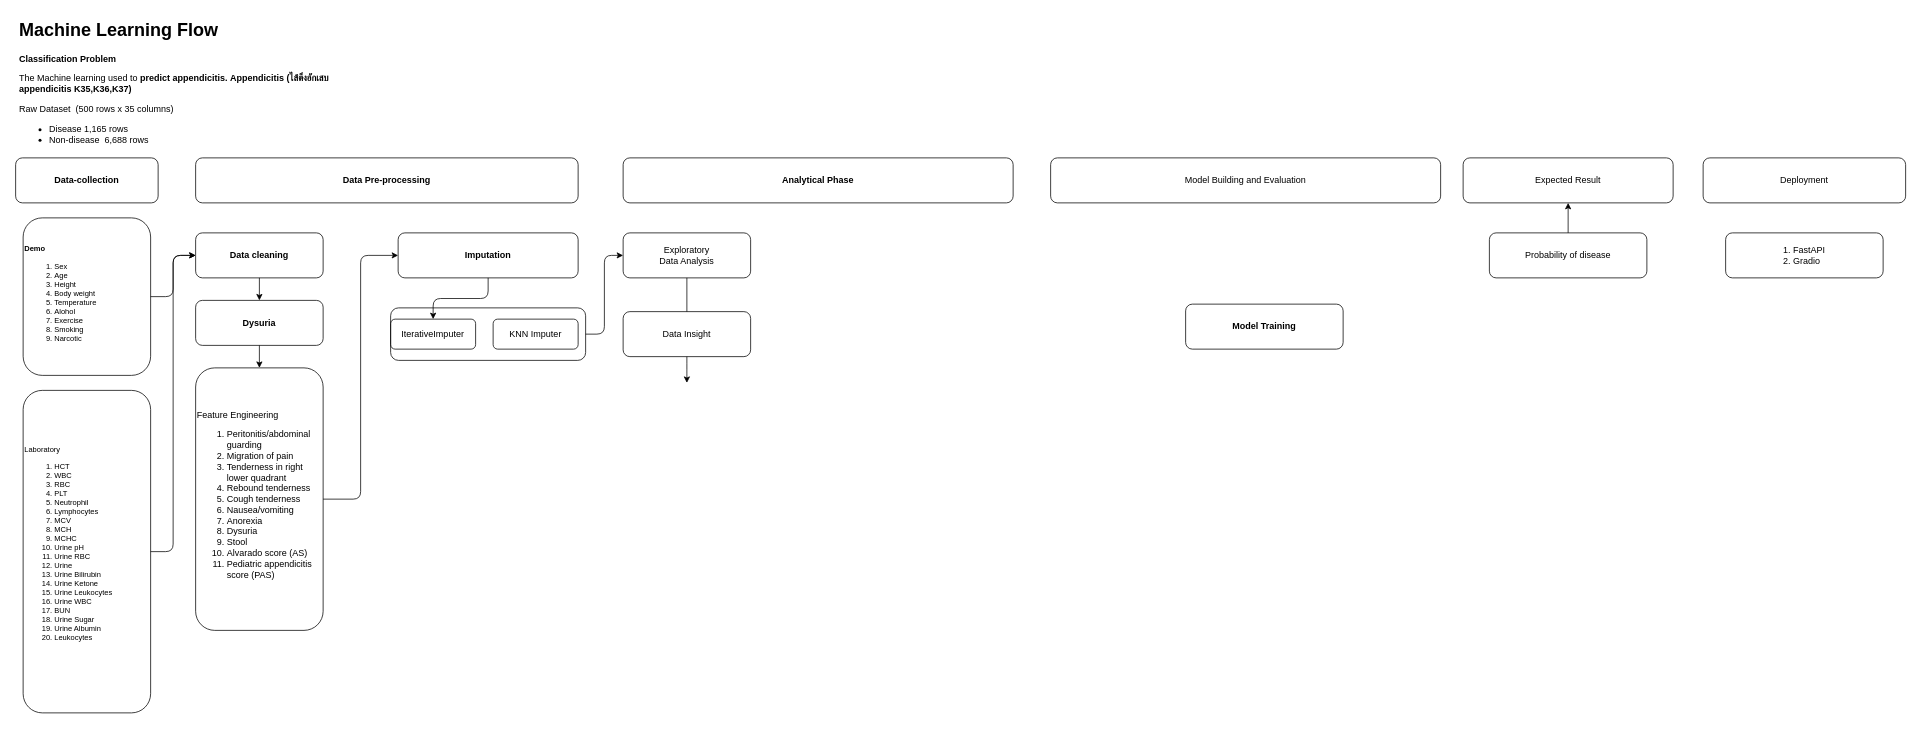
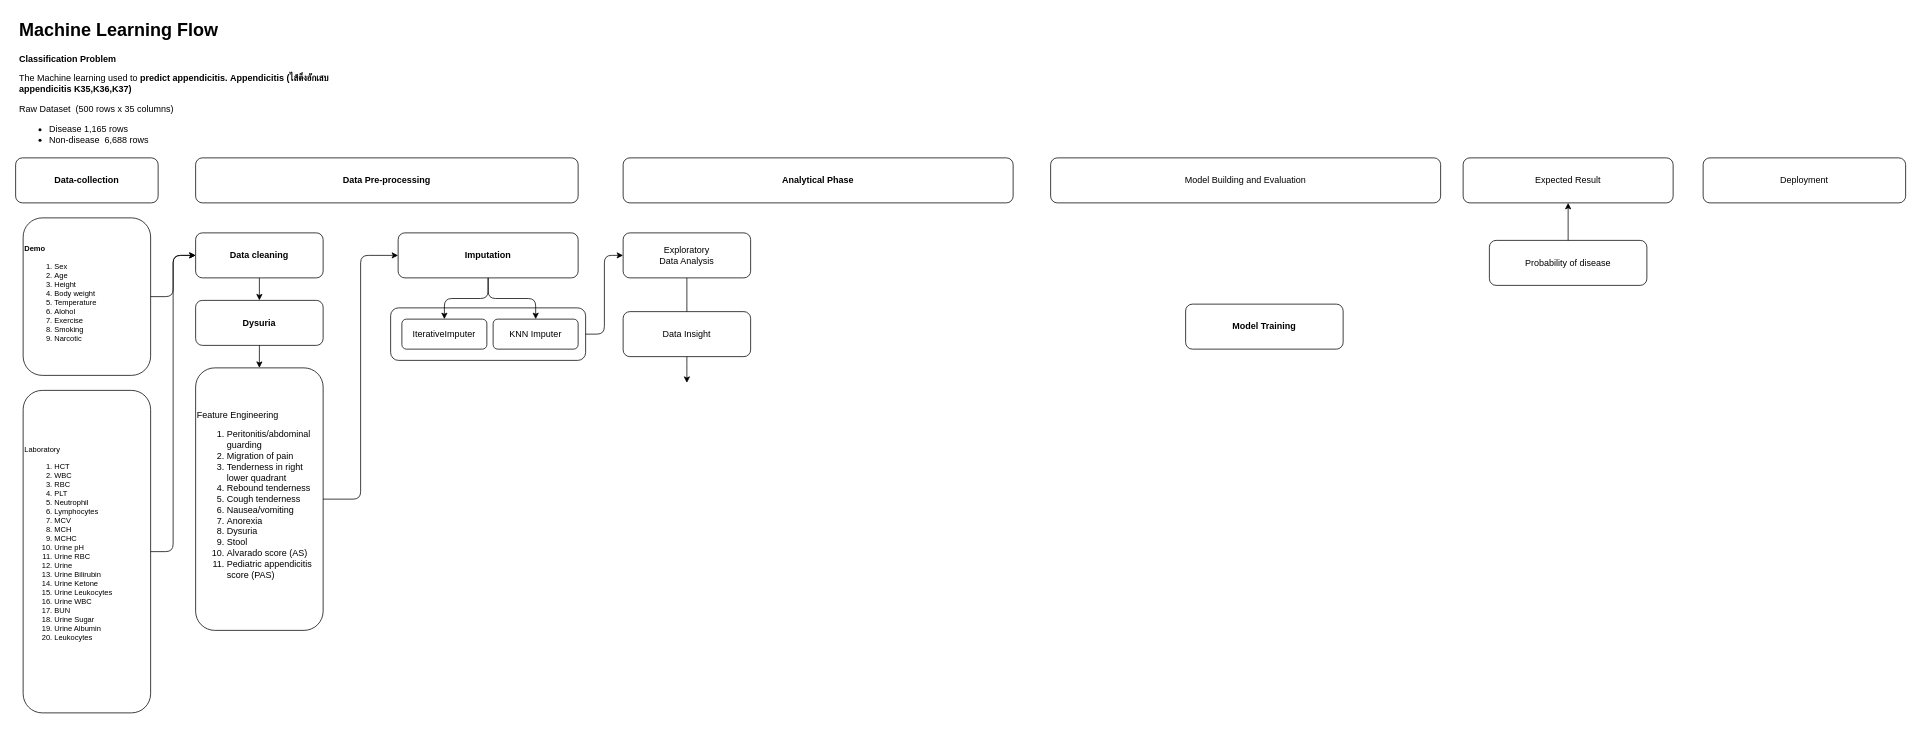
(1568, 255) -> (1568, 263)
(1804, 255) -> none
none -> (517, 299)
(433, 334) -> (444, 334)
